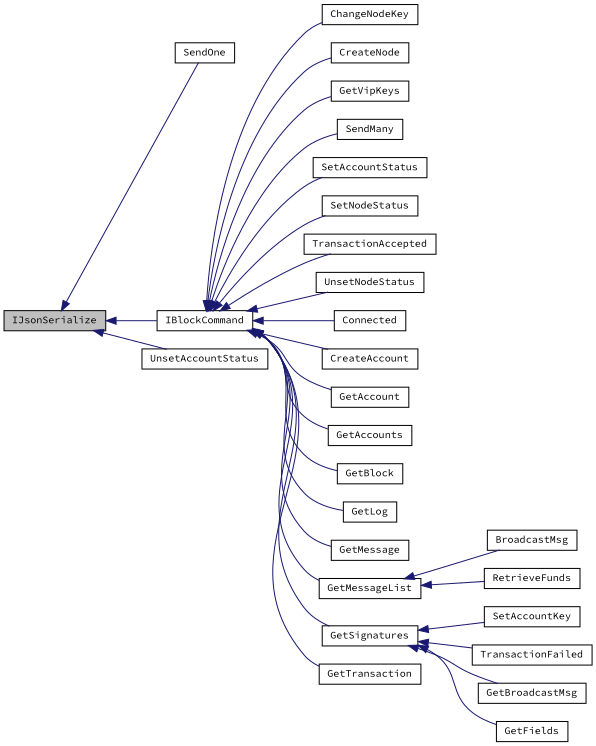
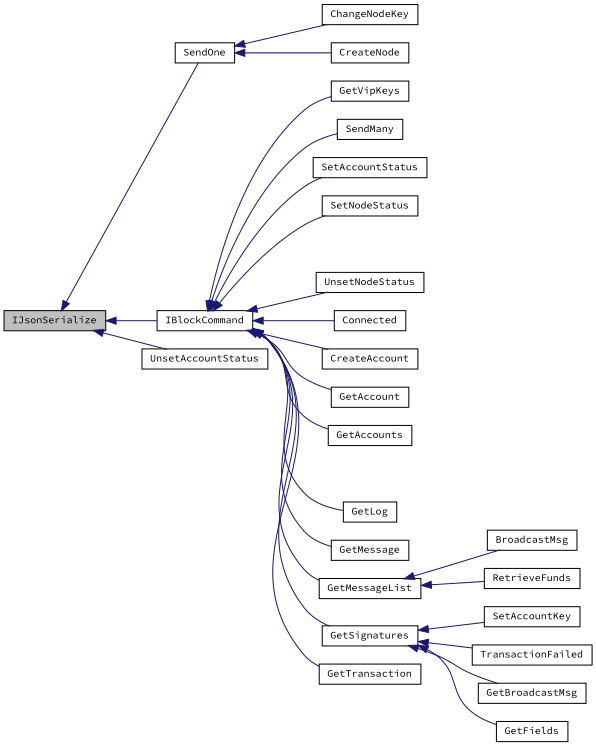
(236, 148) -> (286, 34)
(243, 164) -> (288, 53)
(370, 244) -> none
(370, 474) -> none
